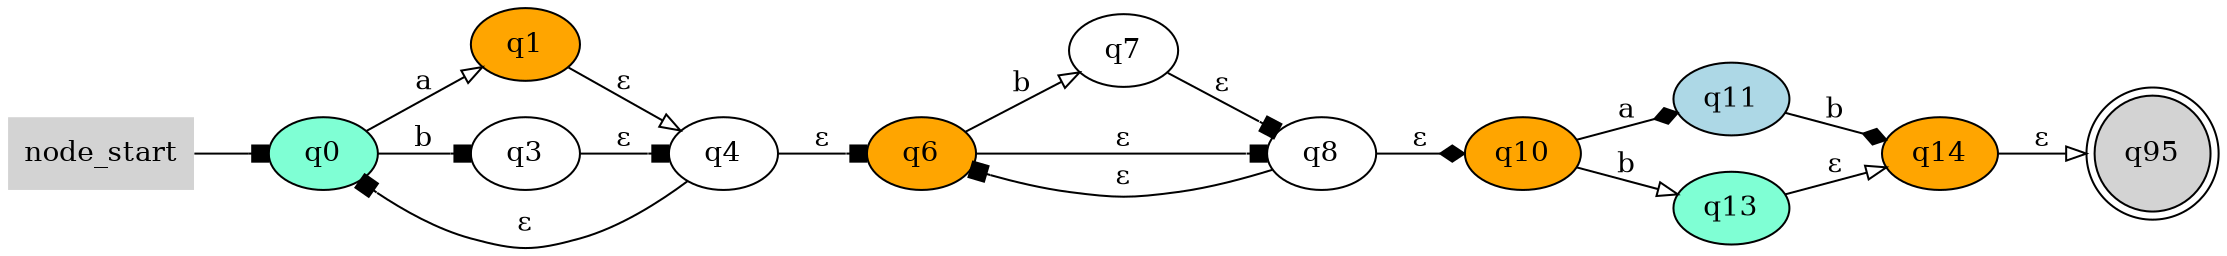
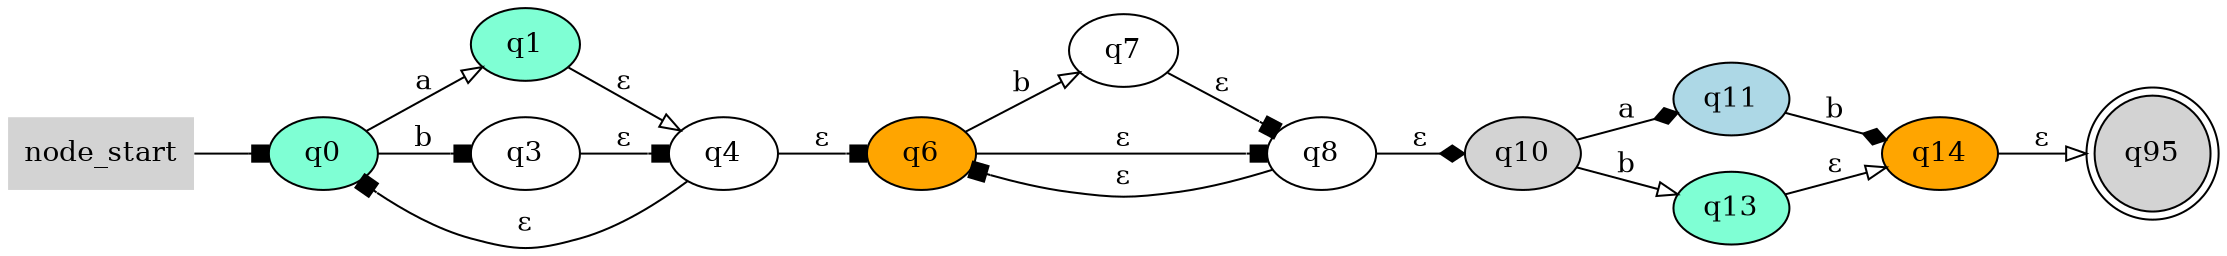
(525, 44) -> (525, 44)
(1523, 154) -> (1523, 154)
